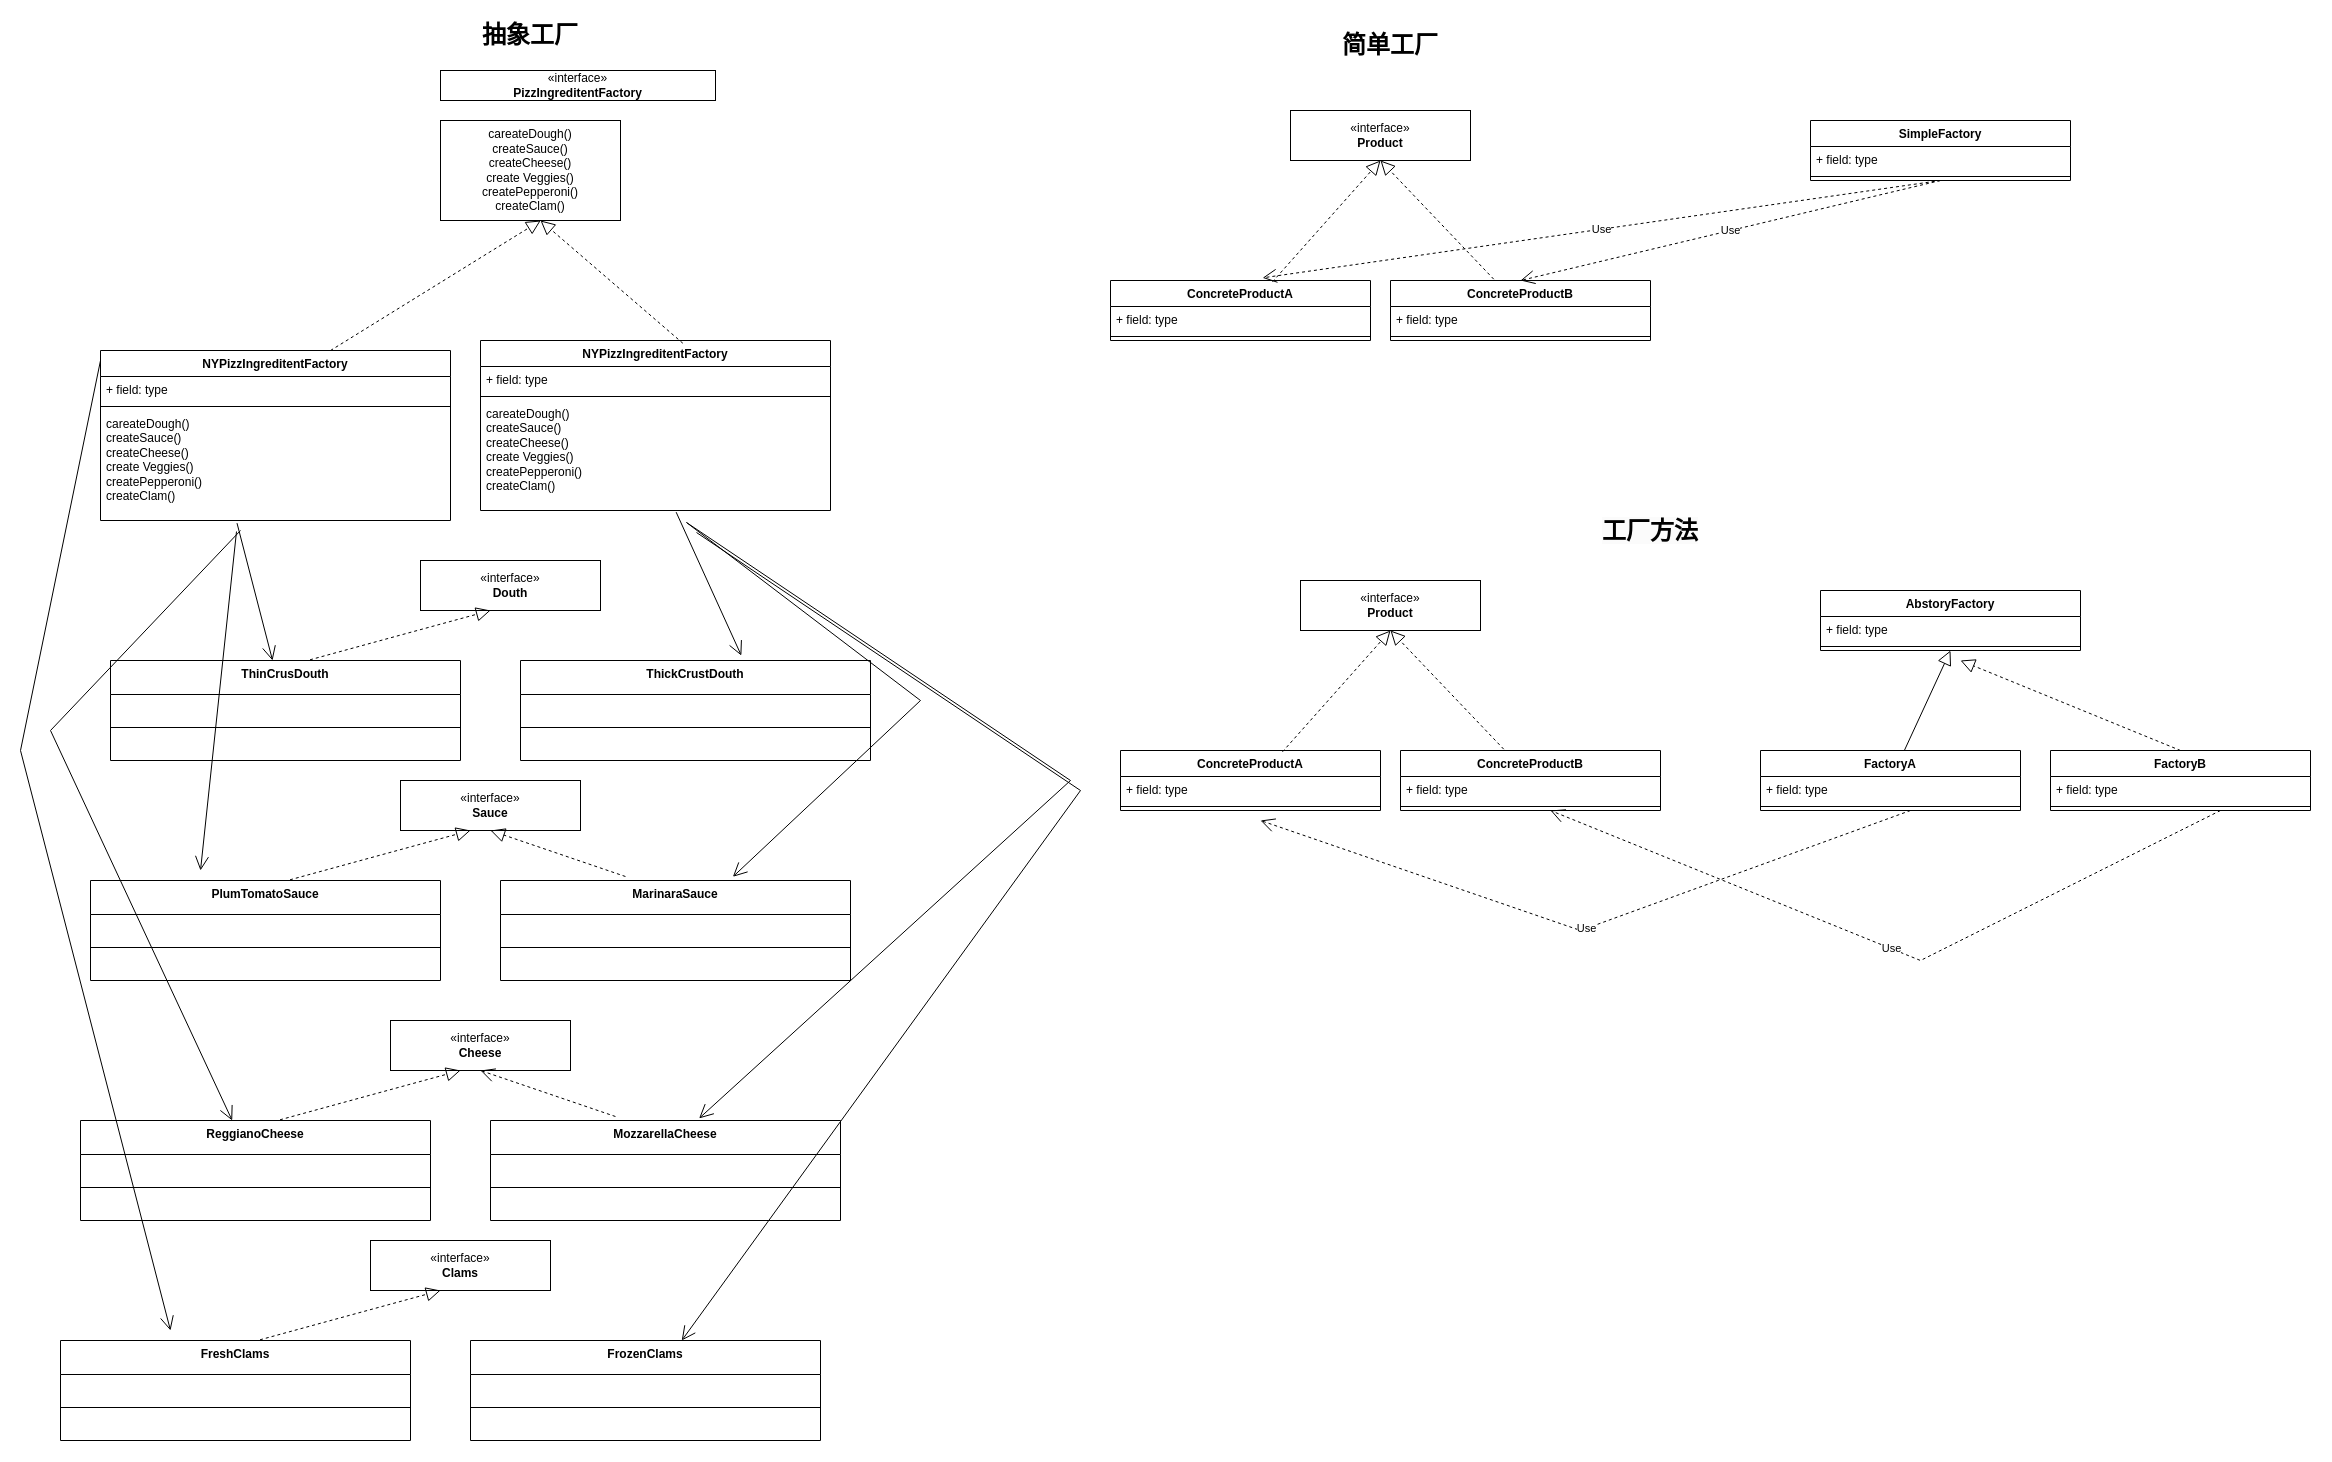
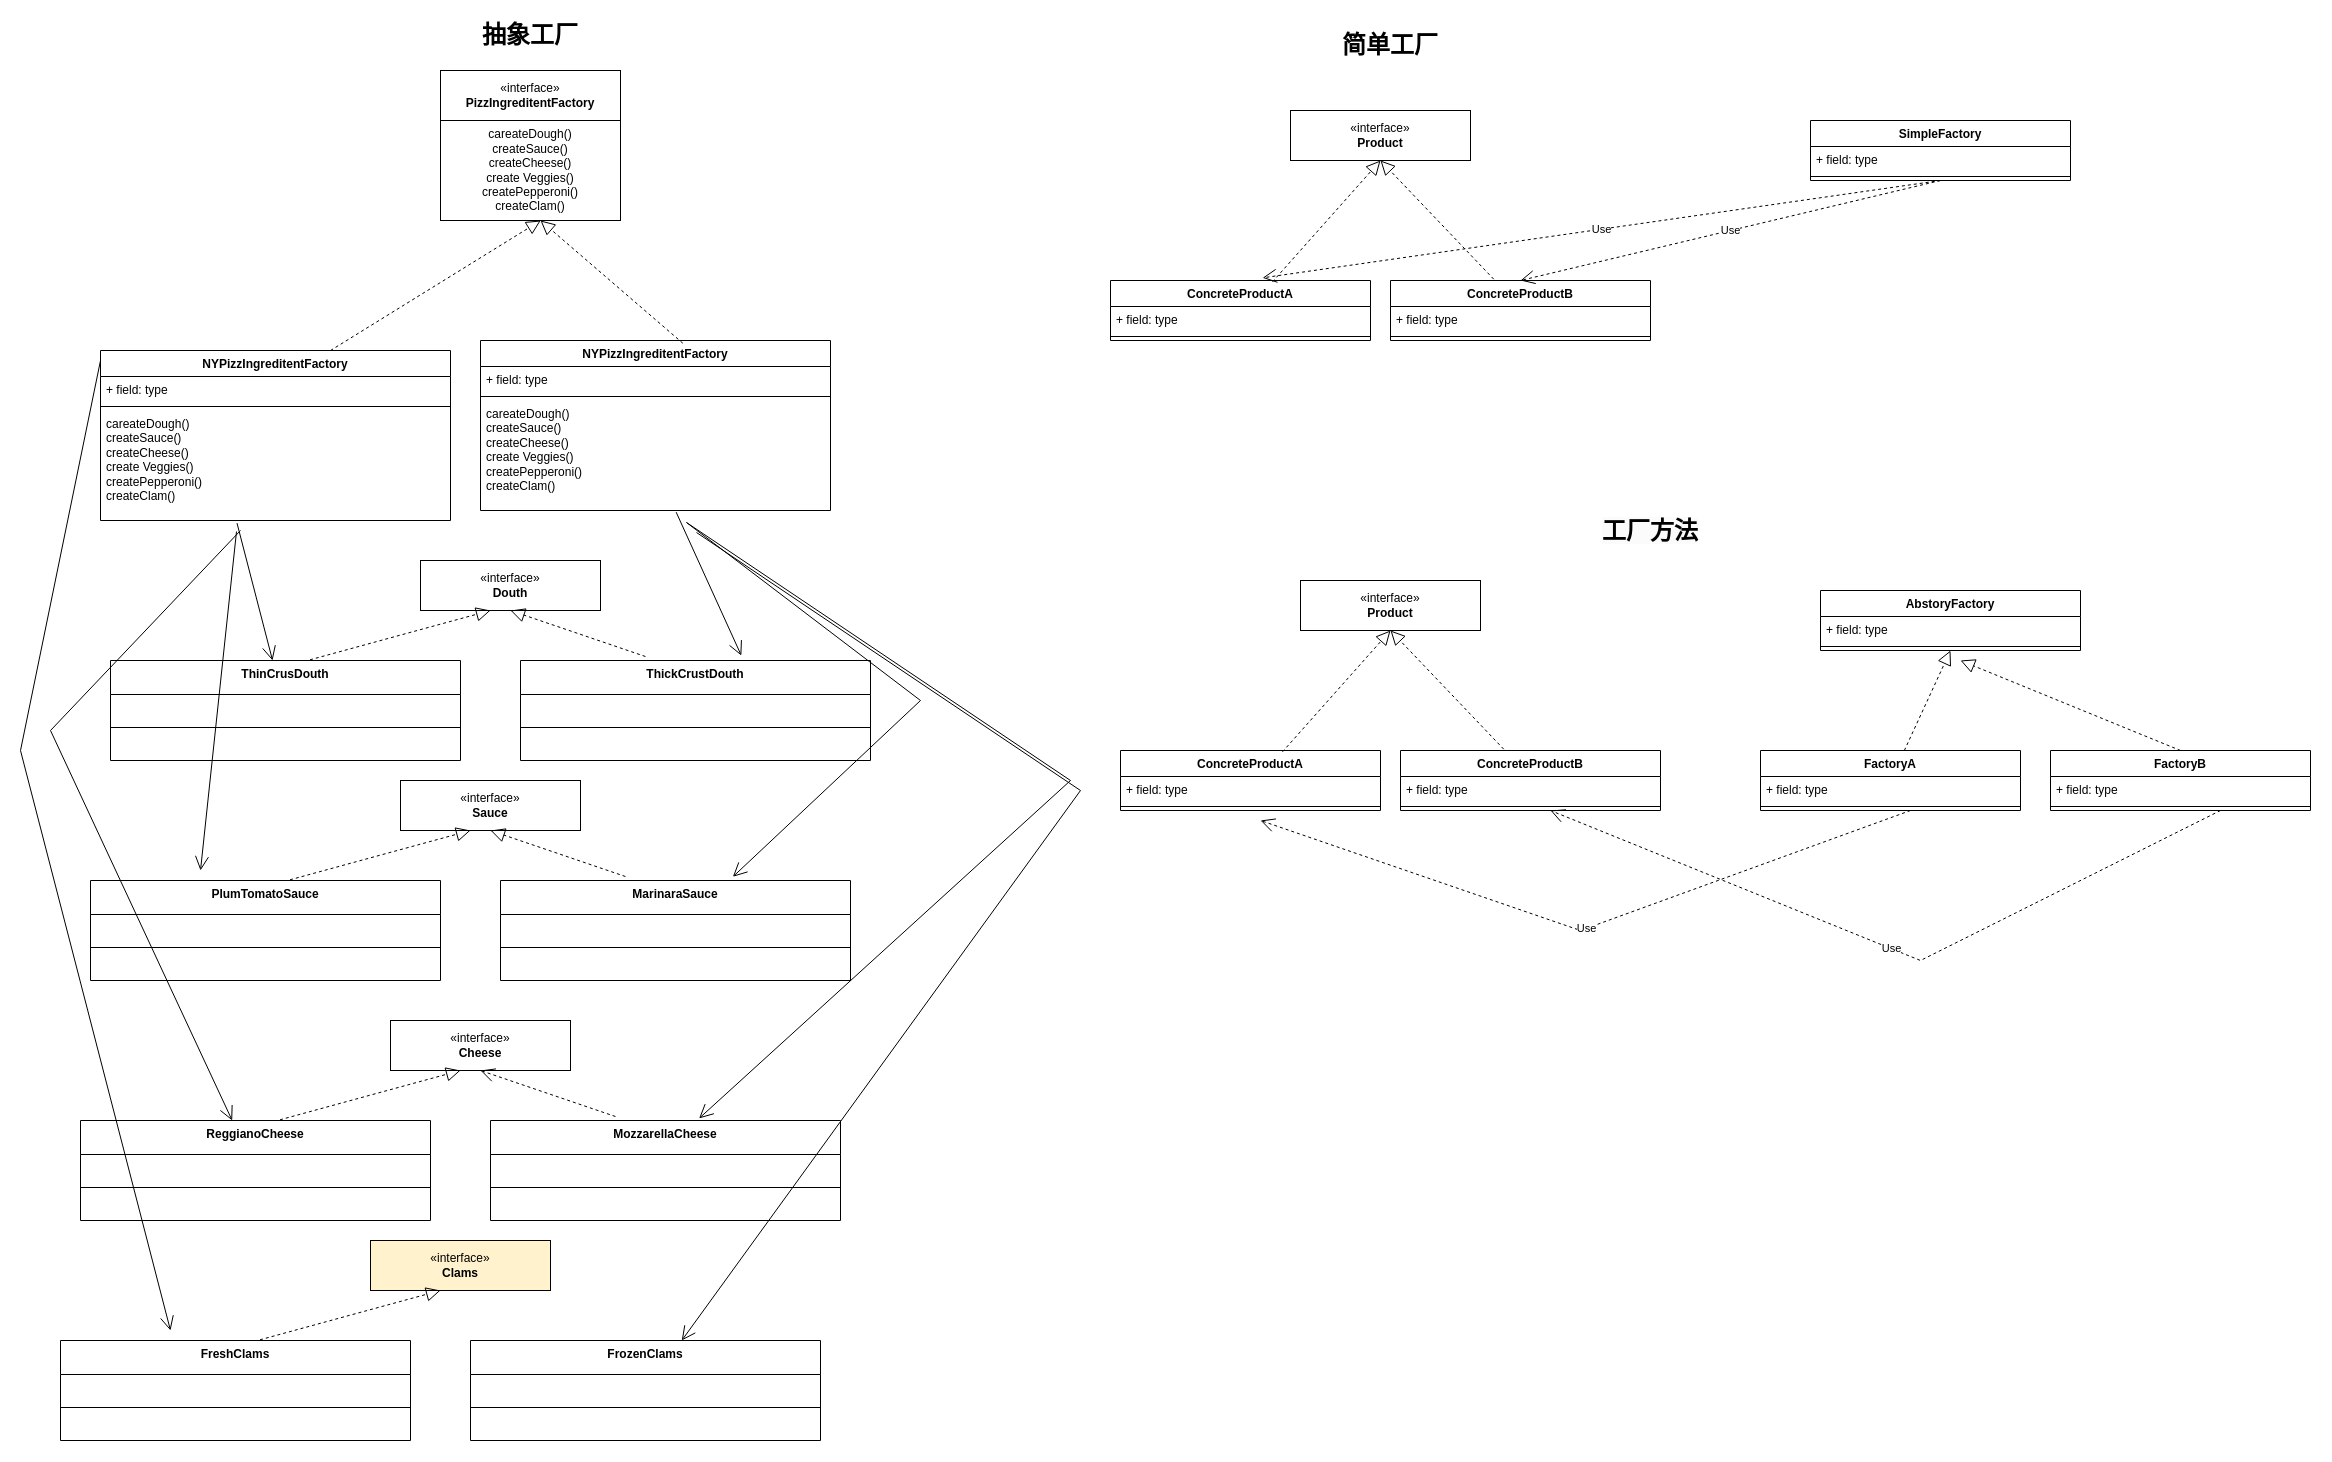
(578, 86) -> (531, 96)
none -> (585, 636)
(1925, 706) -> (1925, 706)
(461, 1266) -> (461, 1266)
